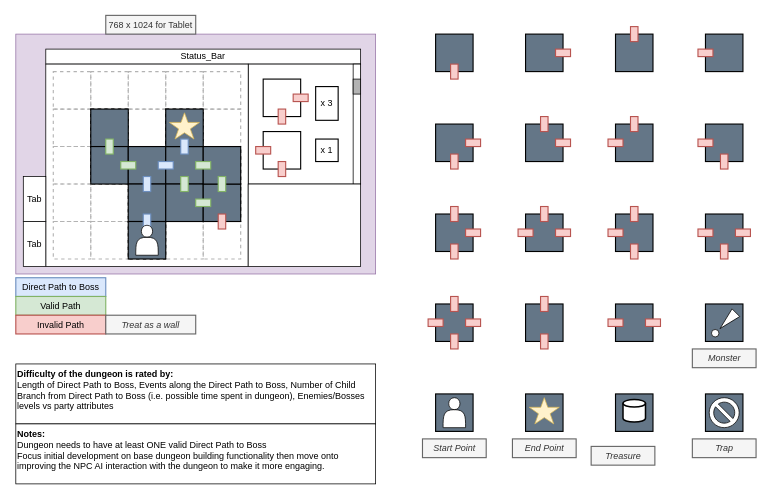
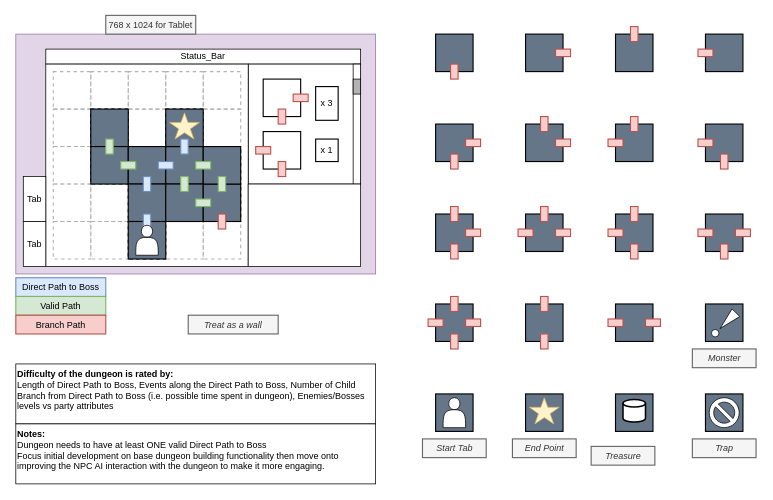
(60, 325) -> (60, 325)
(150, 325) -> (233, 325)
(455, 449) -> (455, 449)
